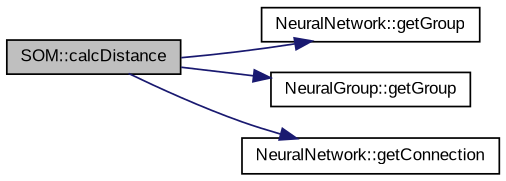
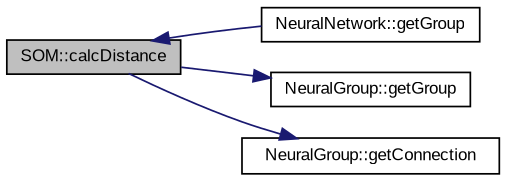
(238, 52) -> (215, 31)
(371, 156) -> (371, 156)
